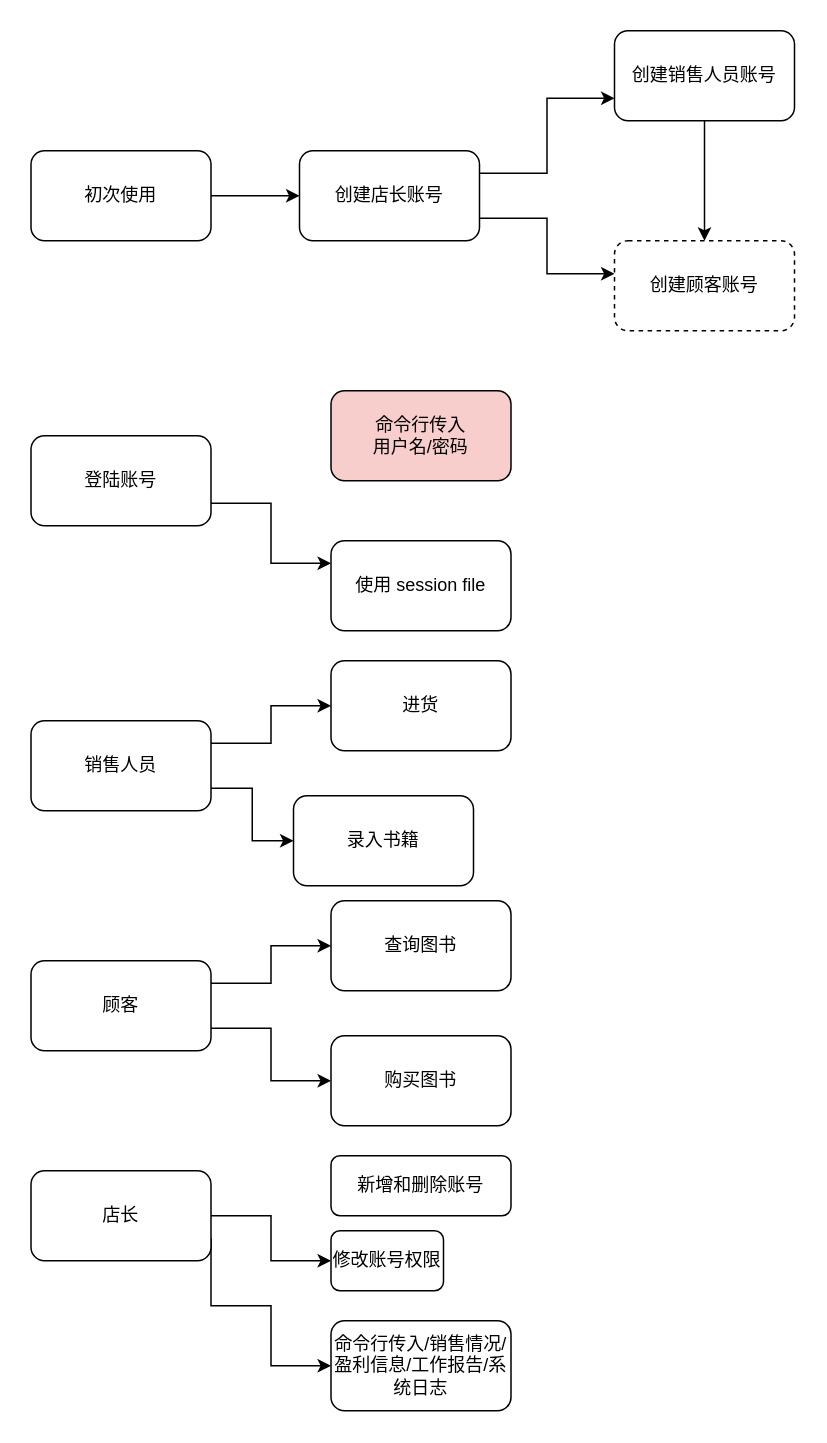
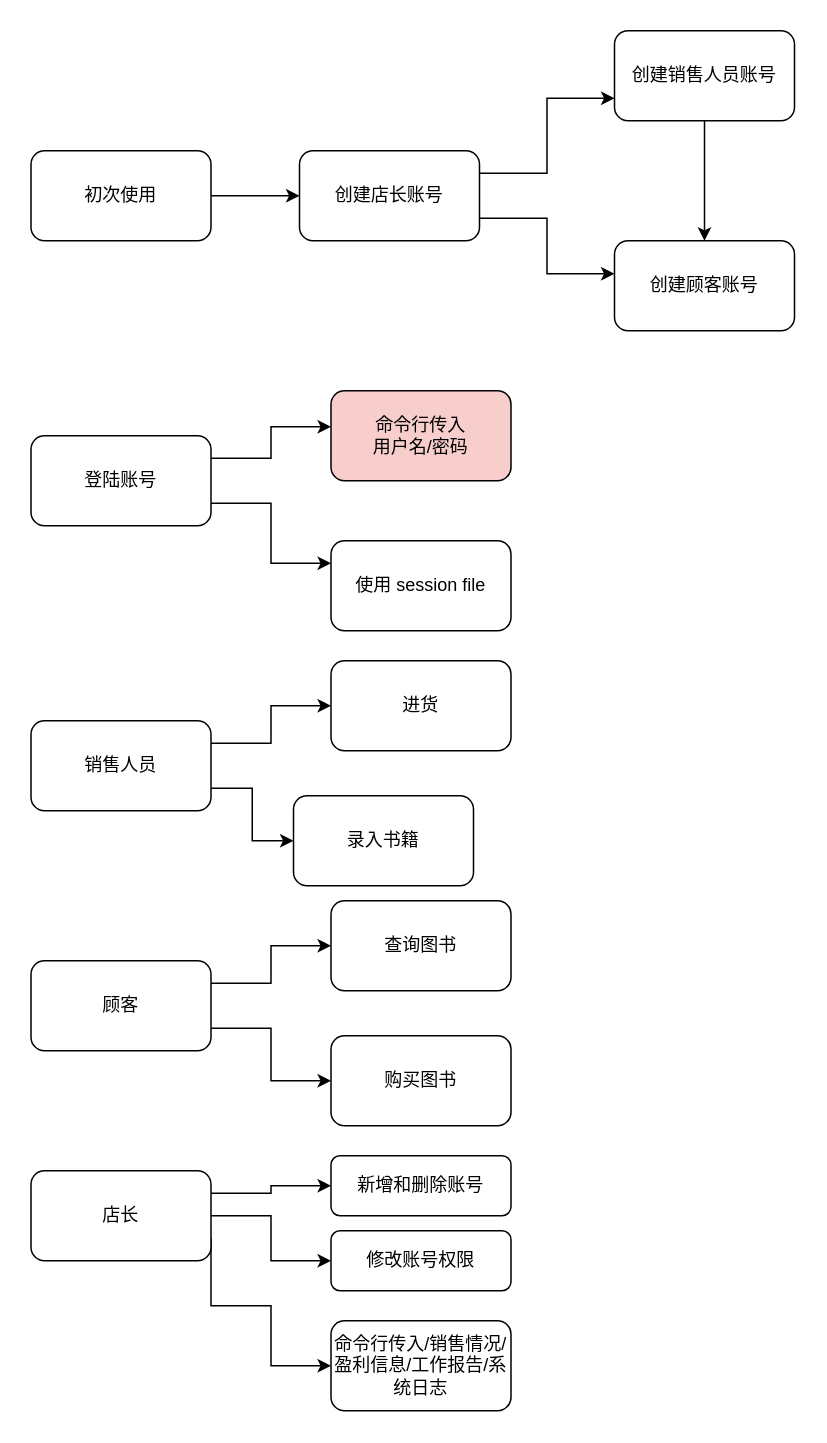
(704, 286) -> (704, 286)
none -> (271, 448)
none -> (269, 1193)
(387, 1261) -> (421, 1261)
